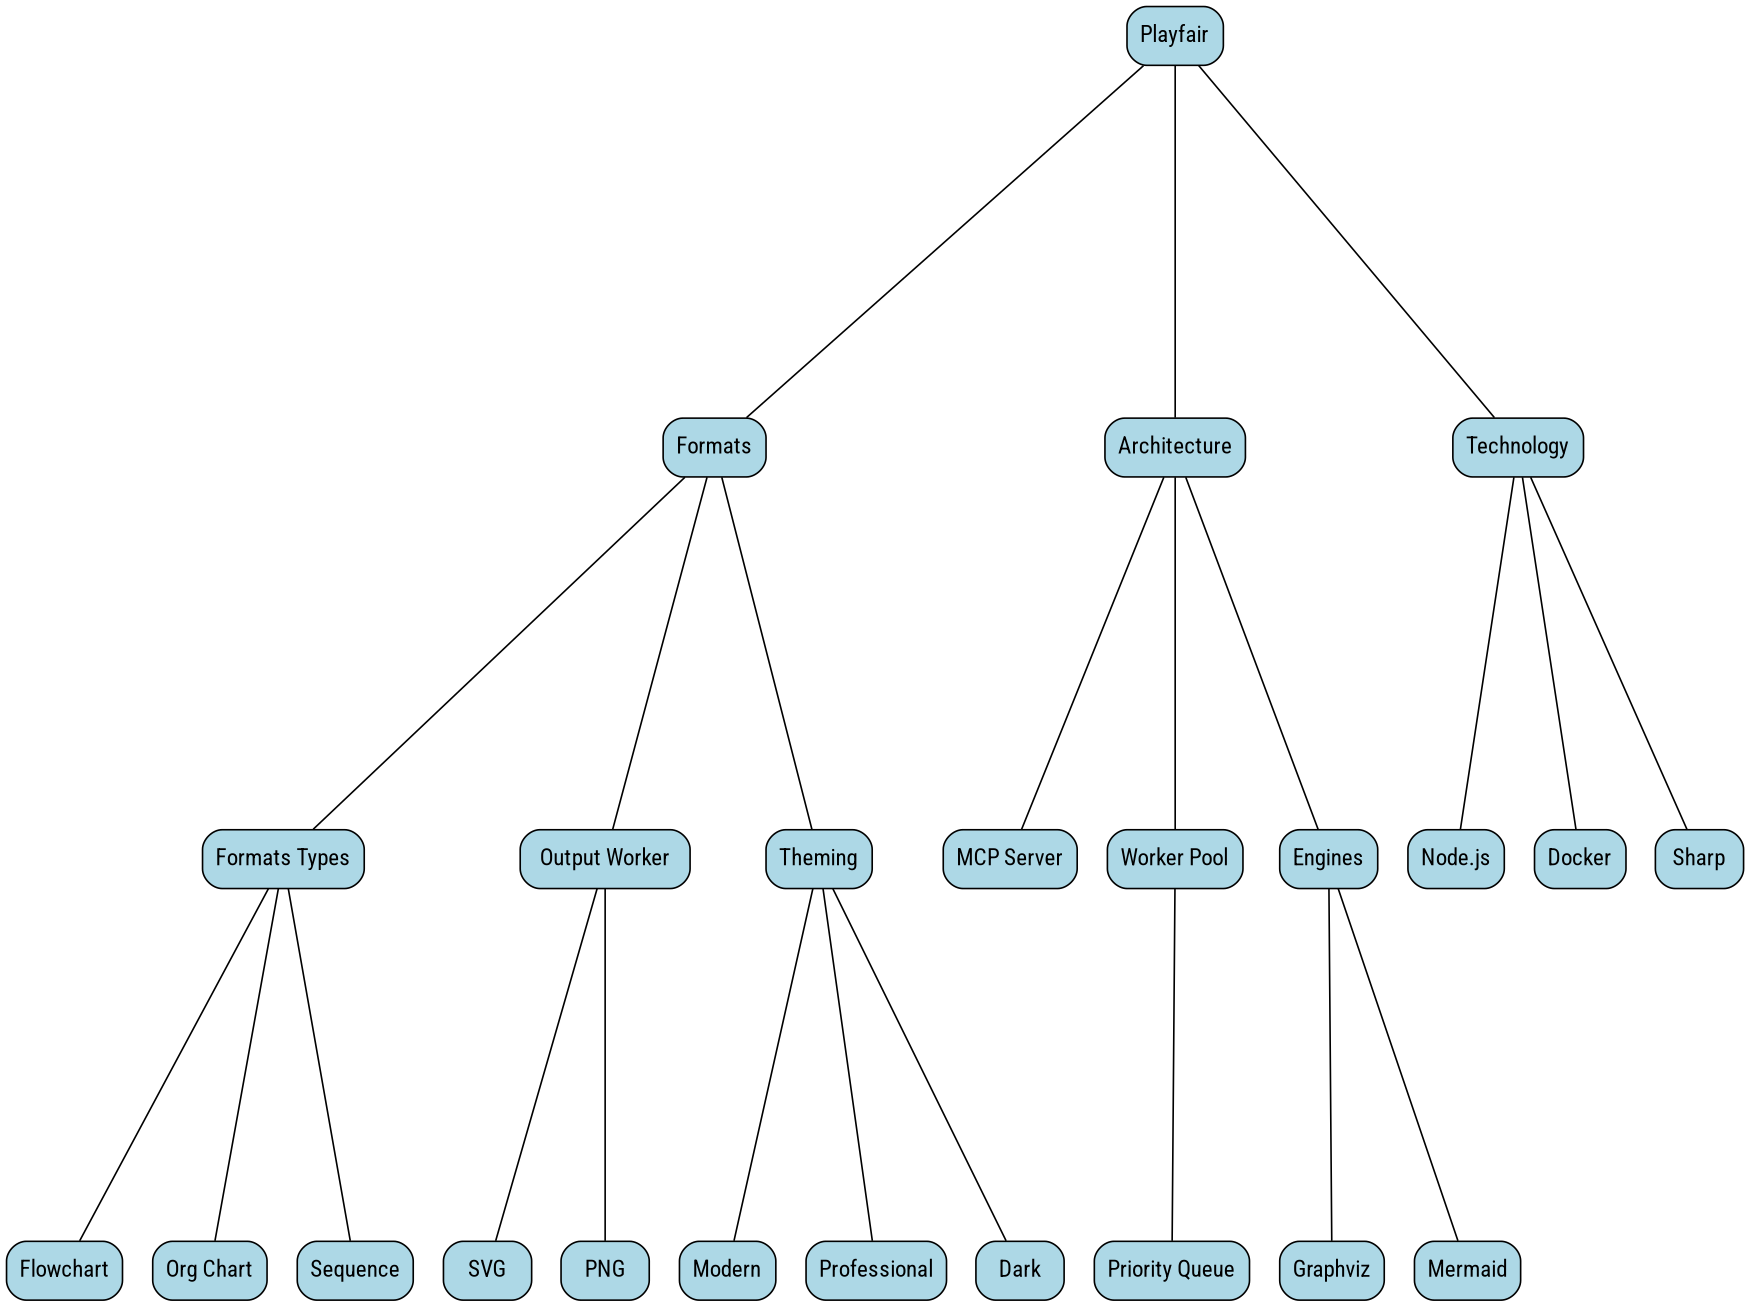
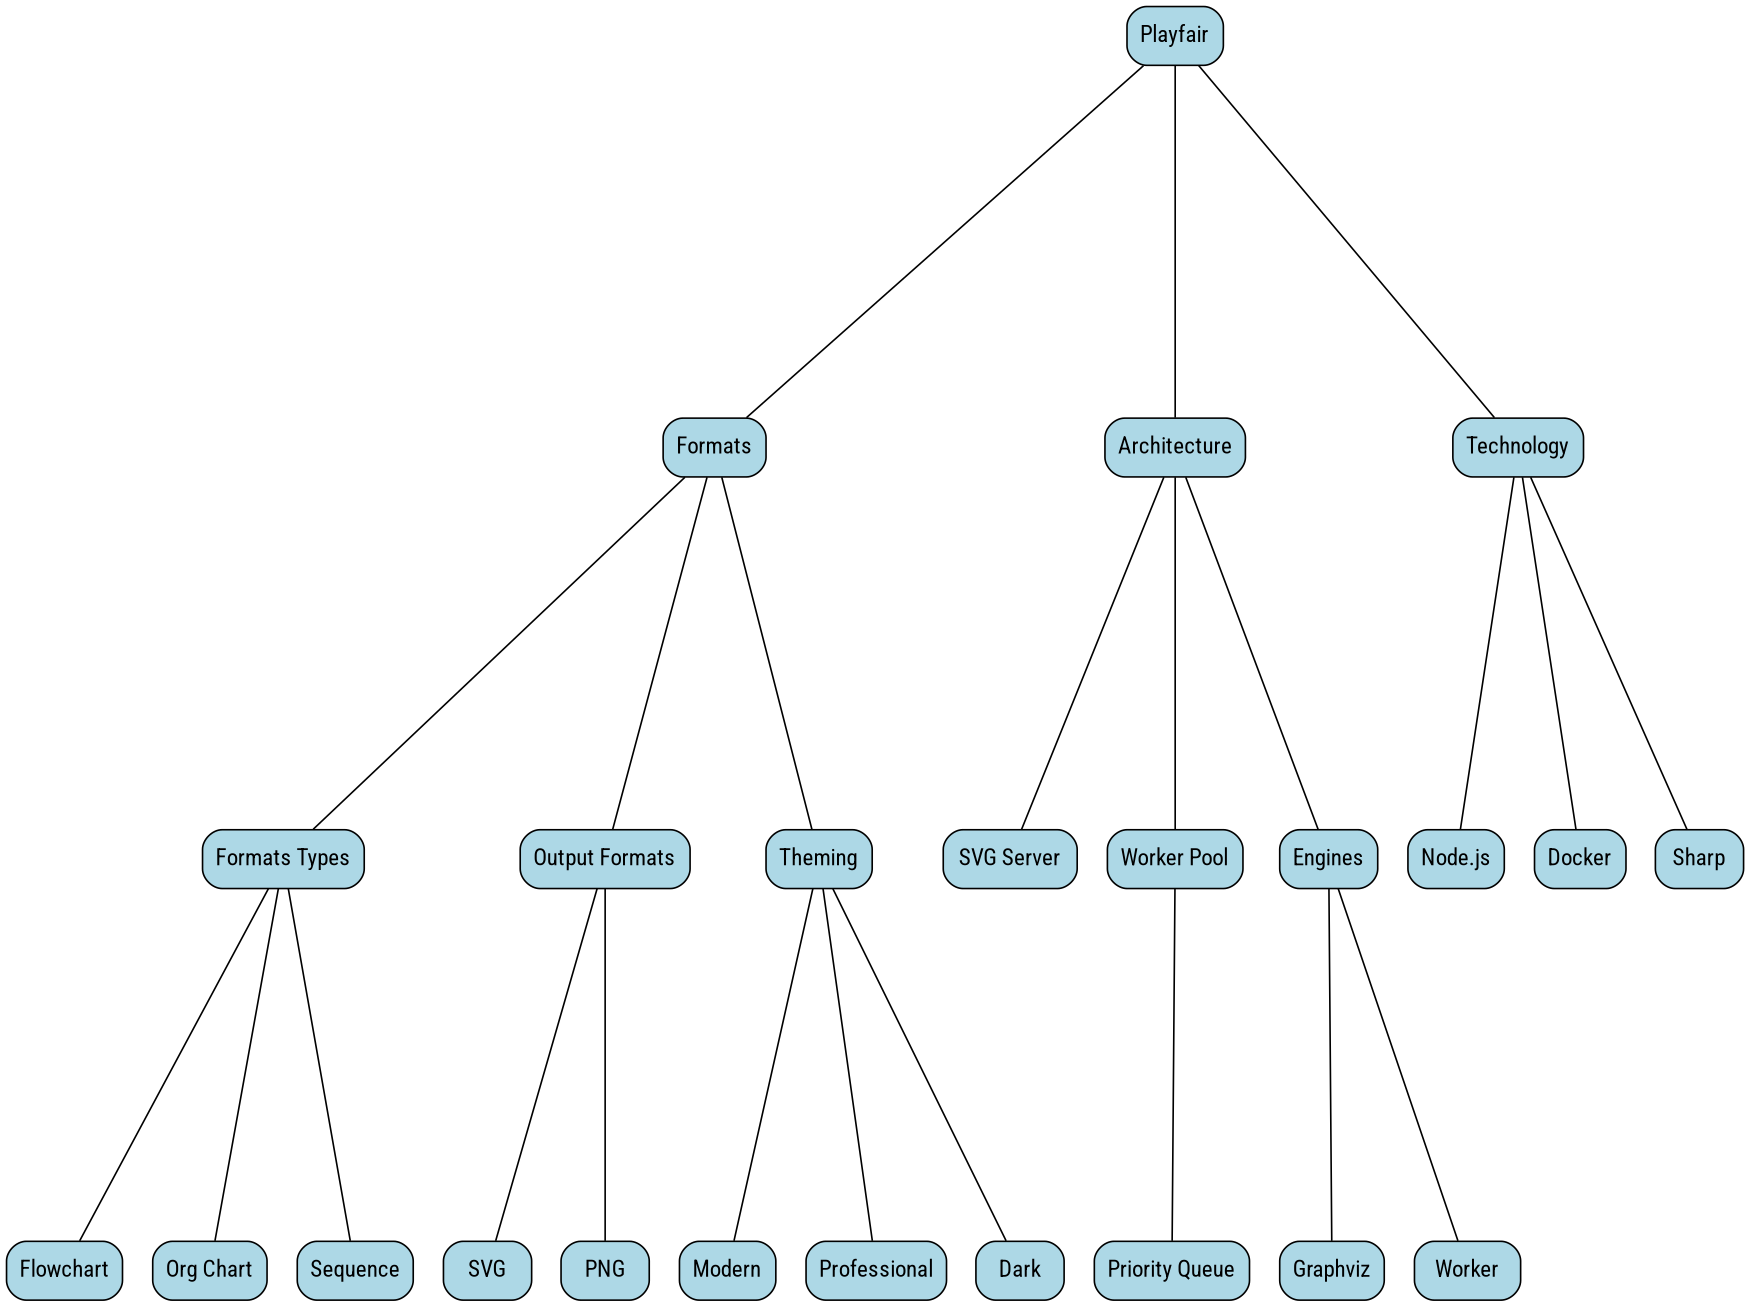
(605, 859) -> (605, 859)
(1010, 859) -> (1010, 859)
(1468, 1271) -> (1468, 1271)
